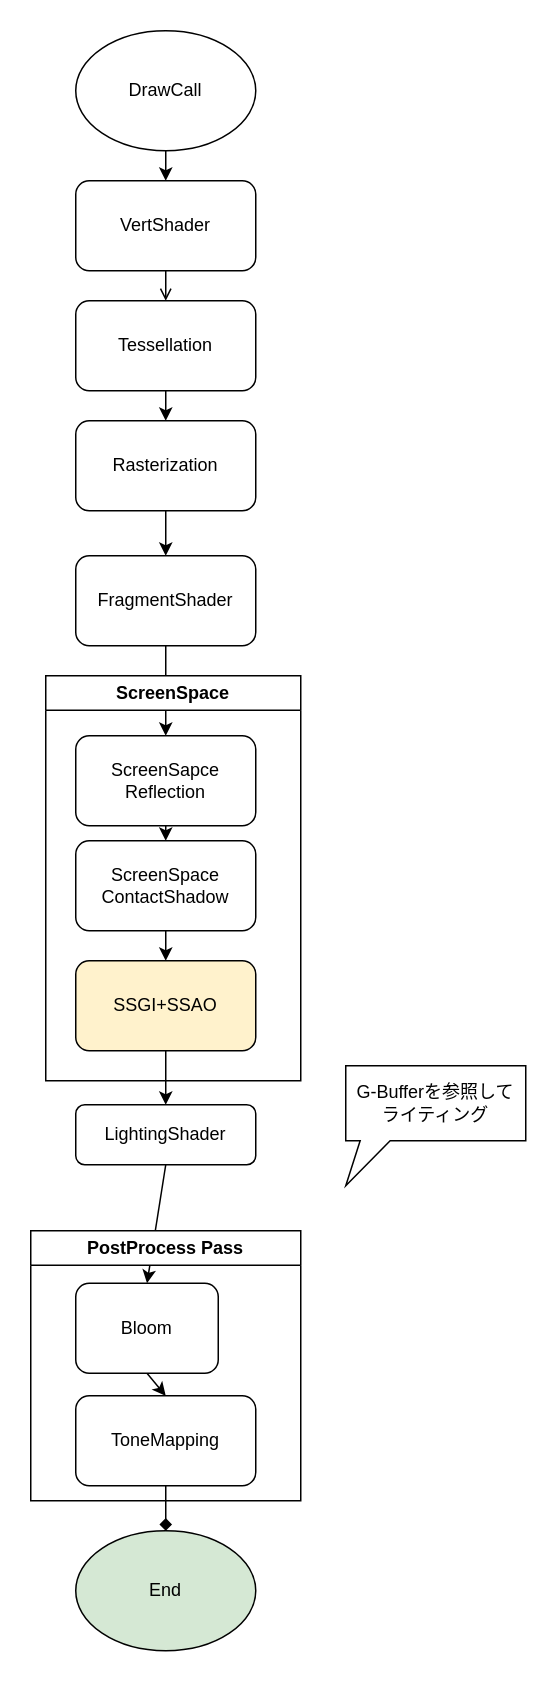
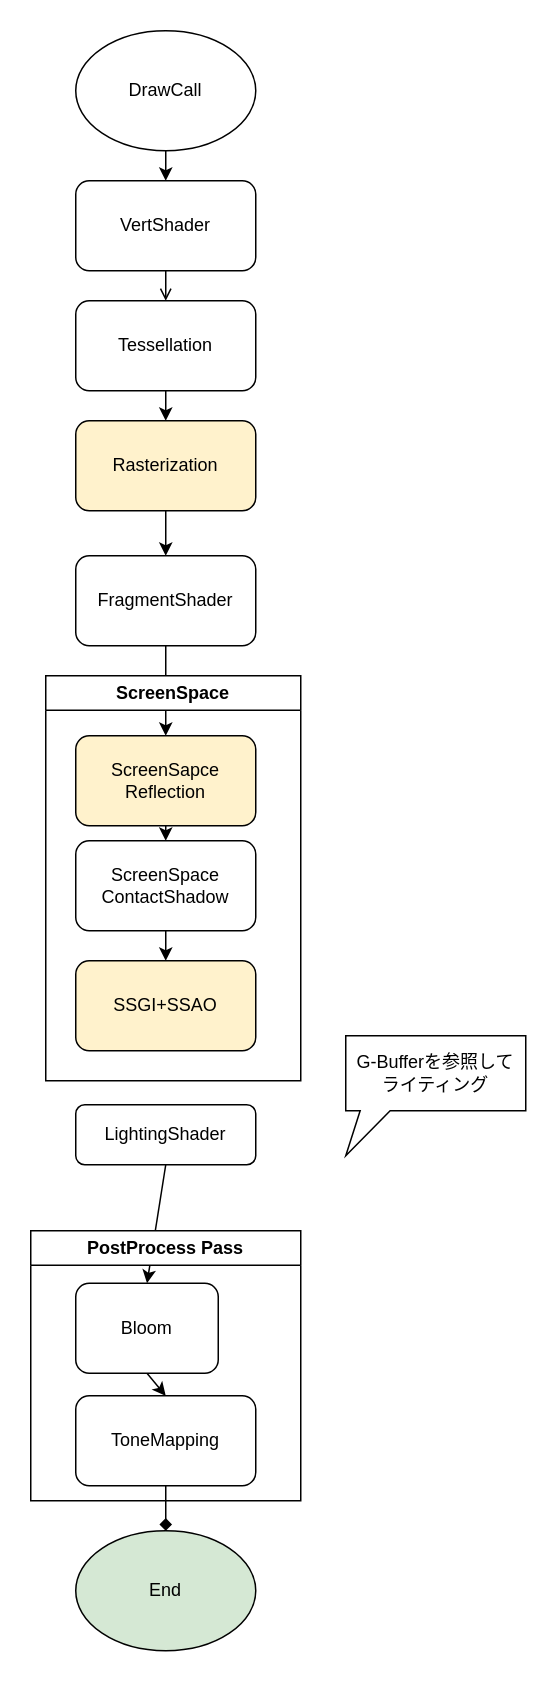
(166, 466) -> (166, 466)
(166, 781) -> (166, 781)
(166, 1073) -> none
(436, 1126) -> (436, 1096)
